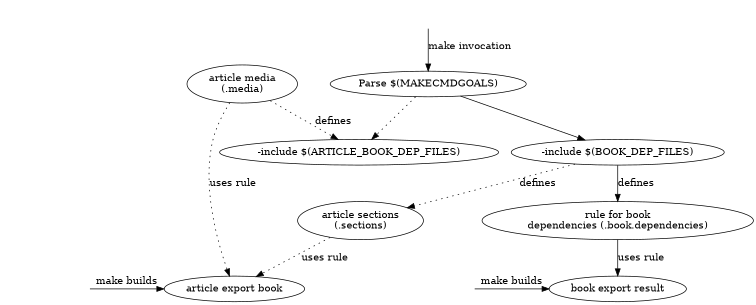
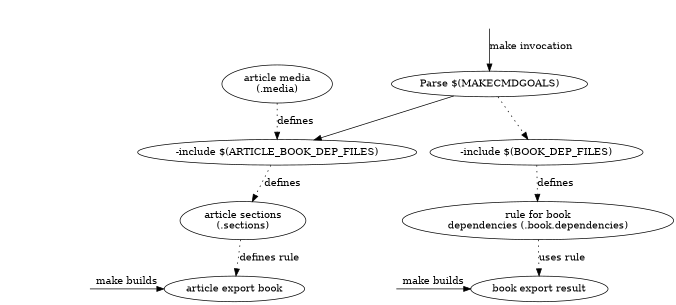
(396, 116) -> (387, 117)
(519, 117) -> (511, 115)
(618, 180) -> (537, 180)
(209, 185) -> none
(495, 185) -> (263, 180)
(618, 254) -> (539, 254)
(325, 258) -> (270, 258)
